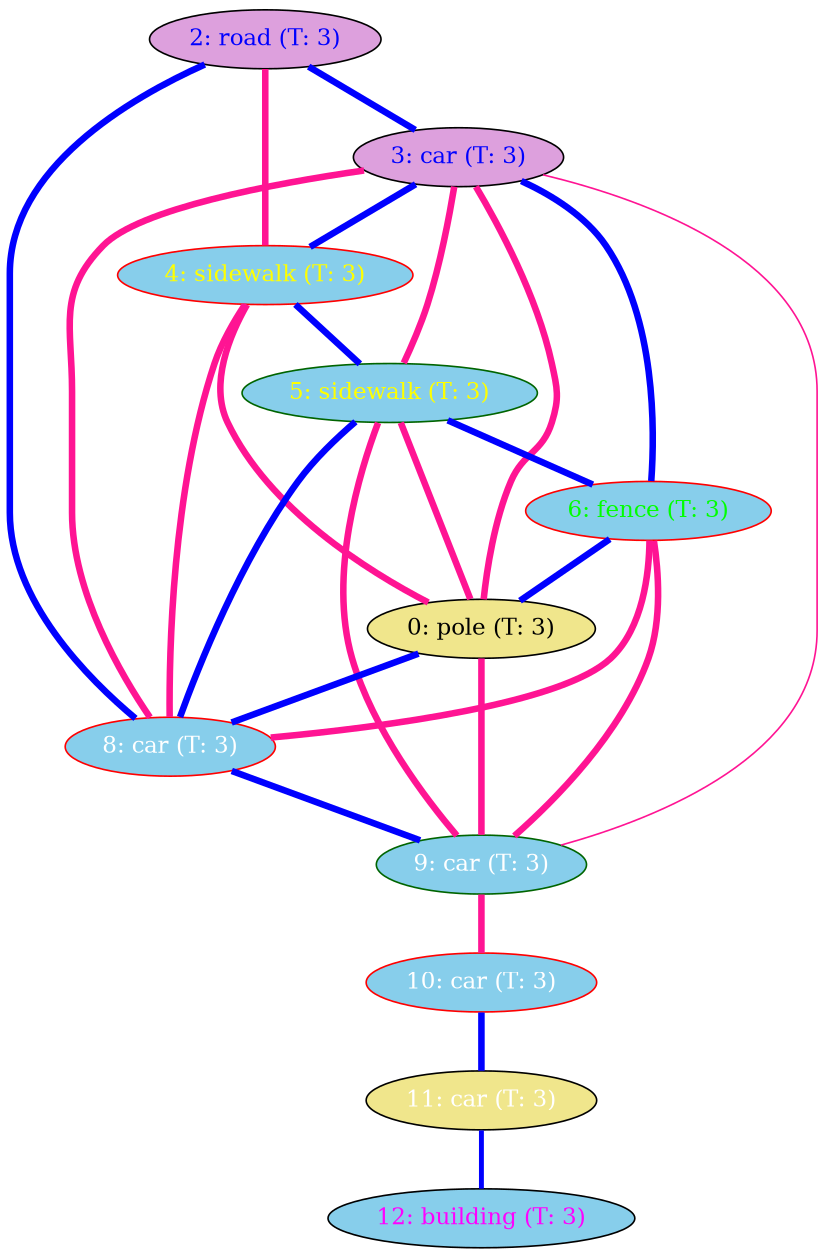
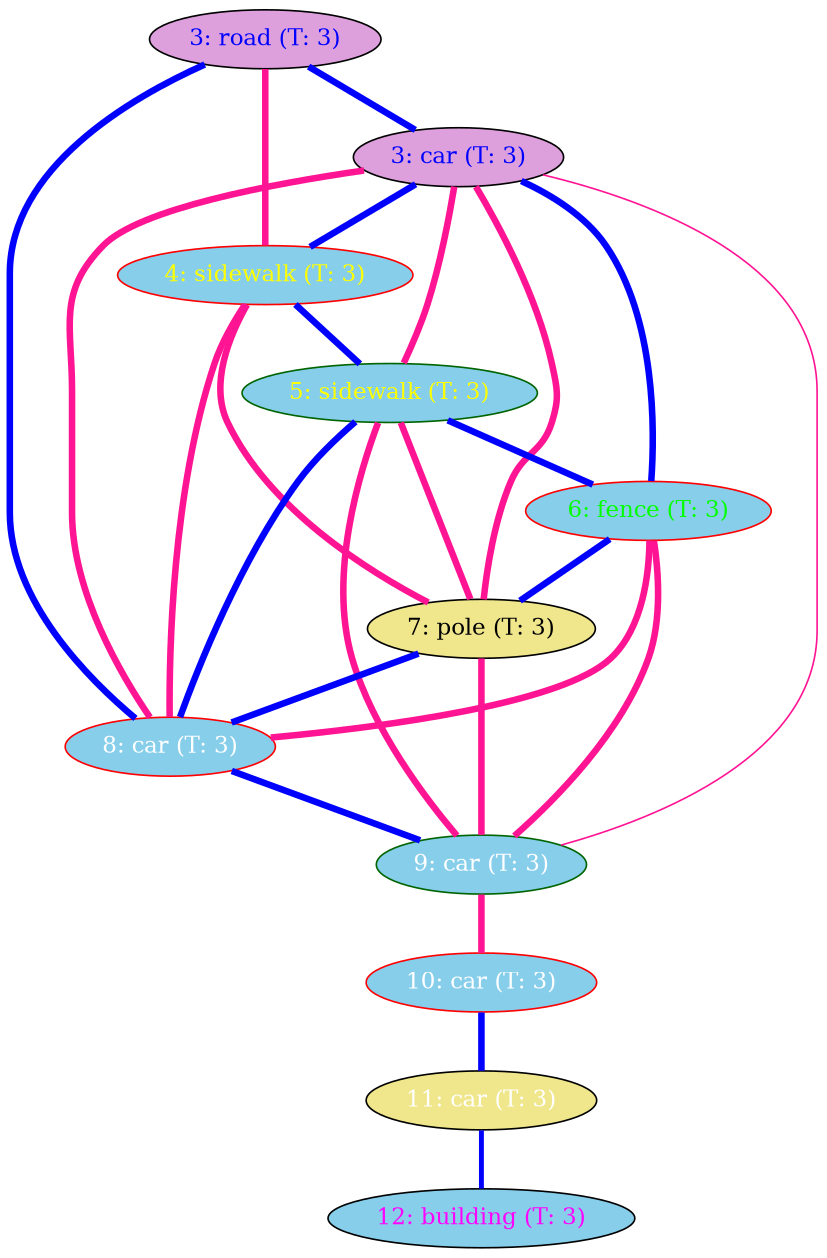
(265, 39) -> (265, 39)
(481, 629) -> (481, 629)
